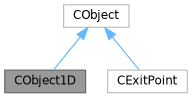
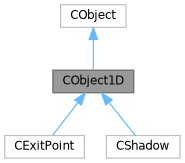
(126, 53) -> (65, 119)
none -> (143, 147)
